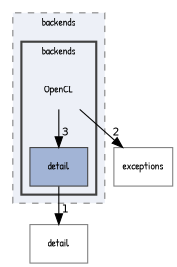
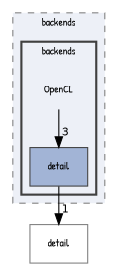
(143, 167) -> none
